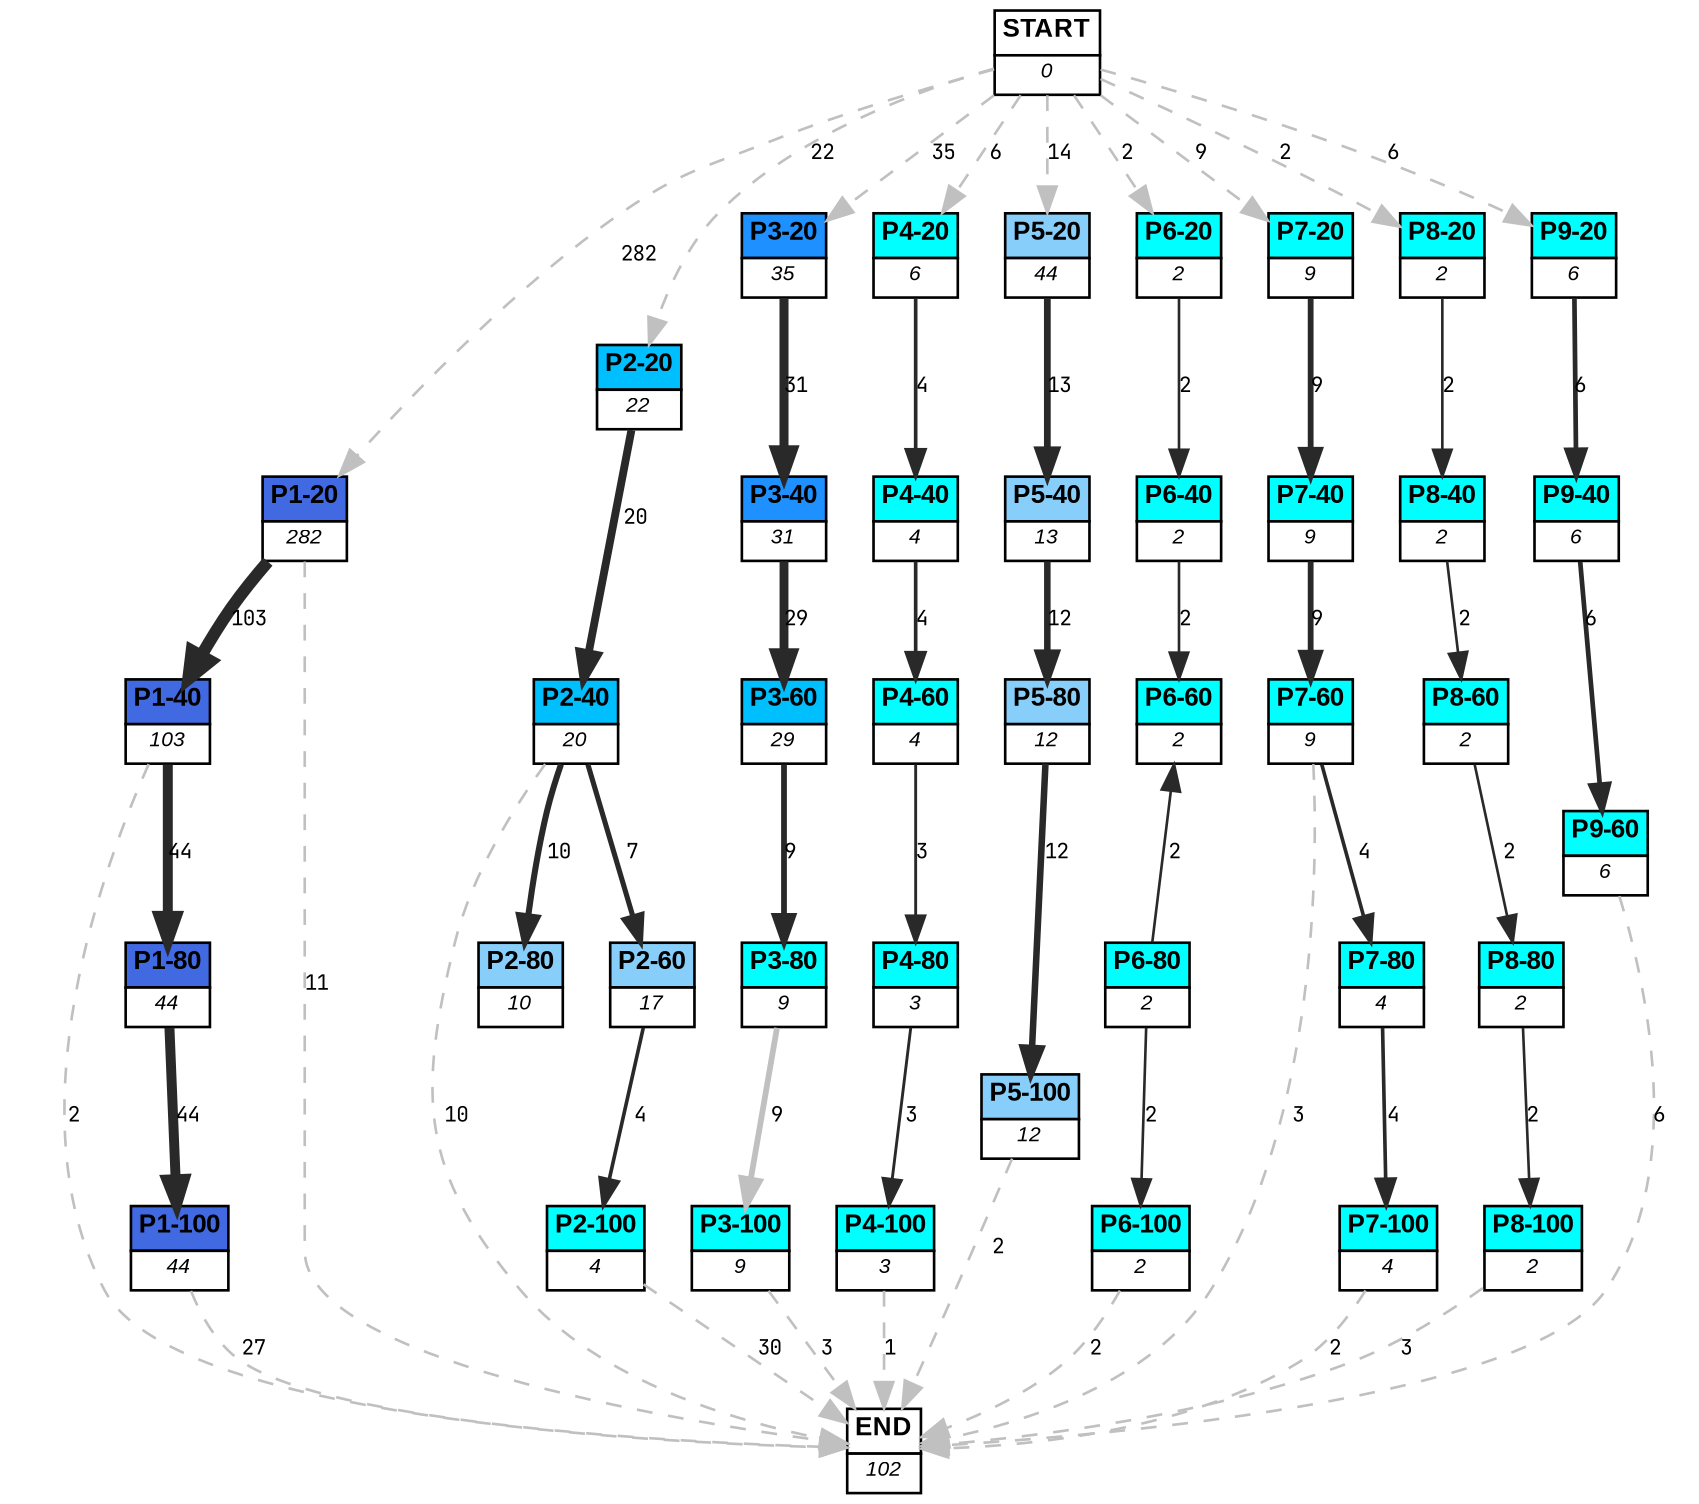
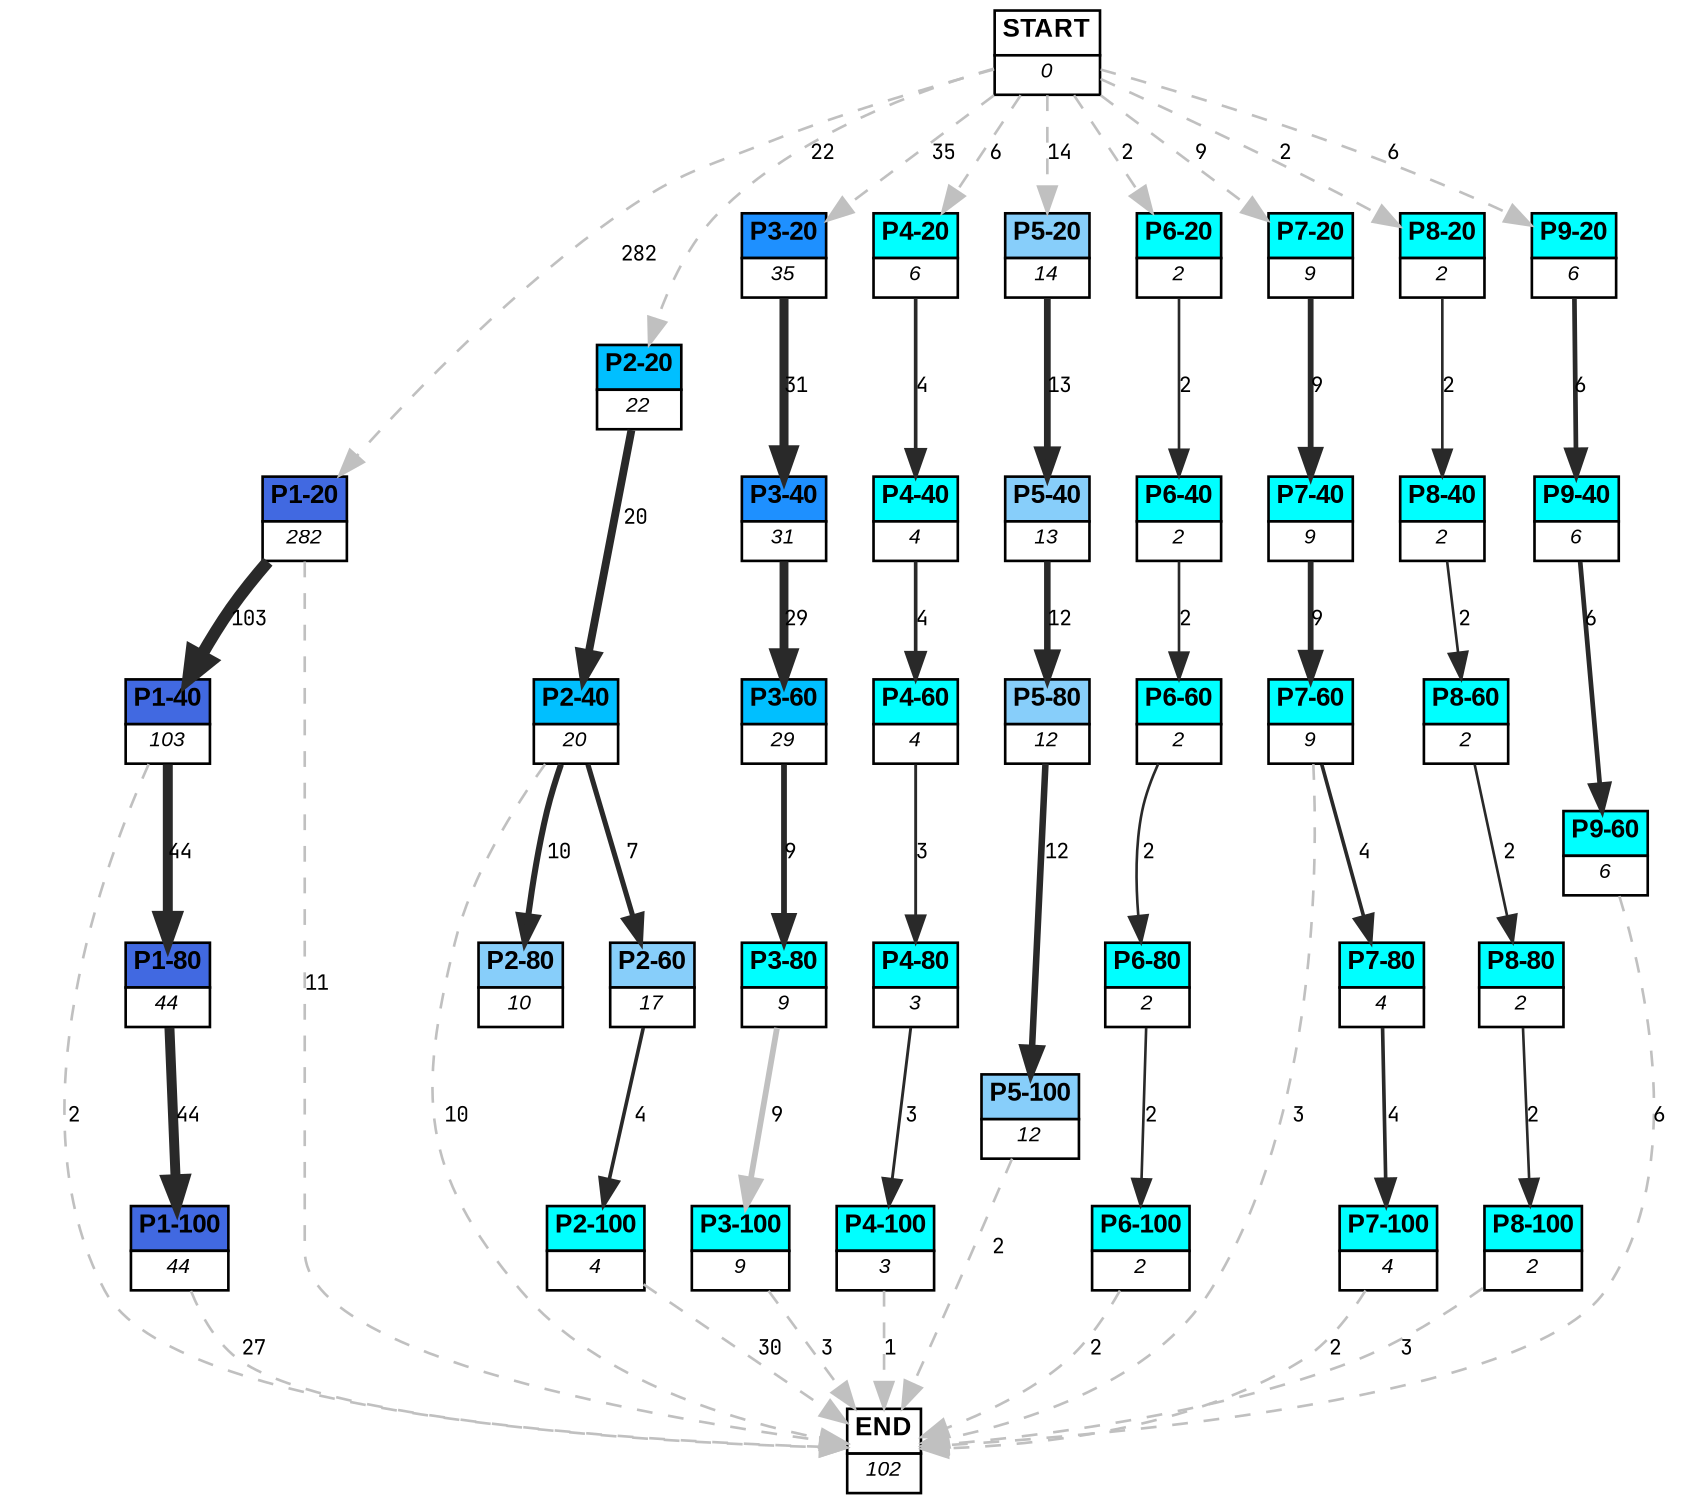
(1047, 274) -> (1047, 274)
(1162, 866) -> (1138, 838)
